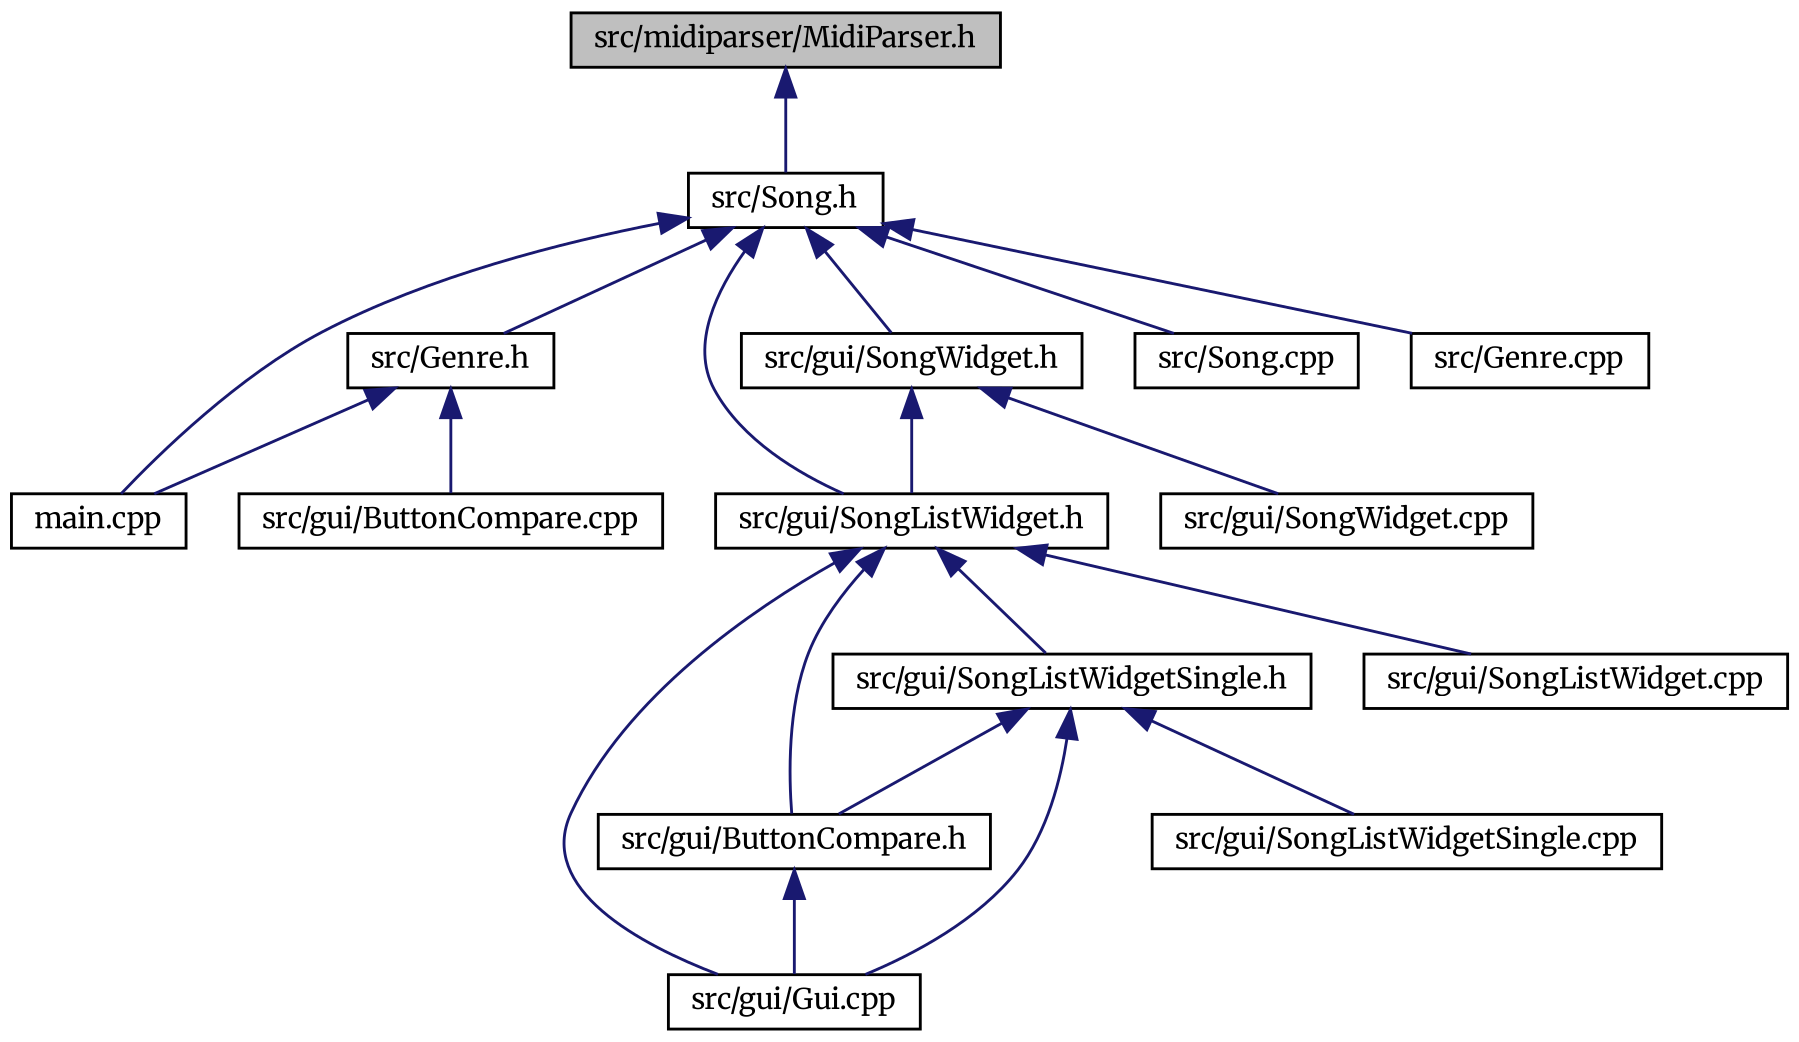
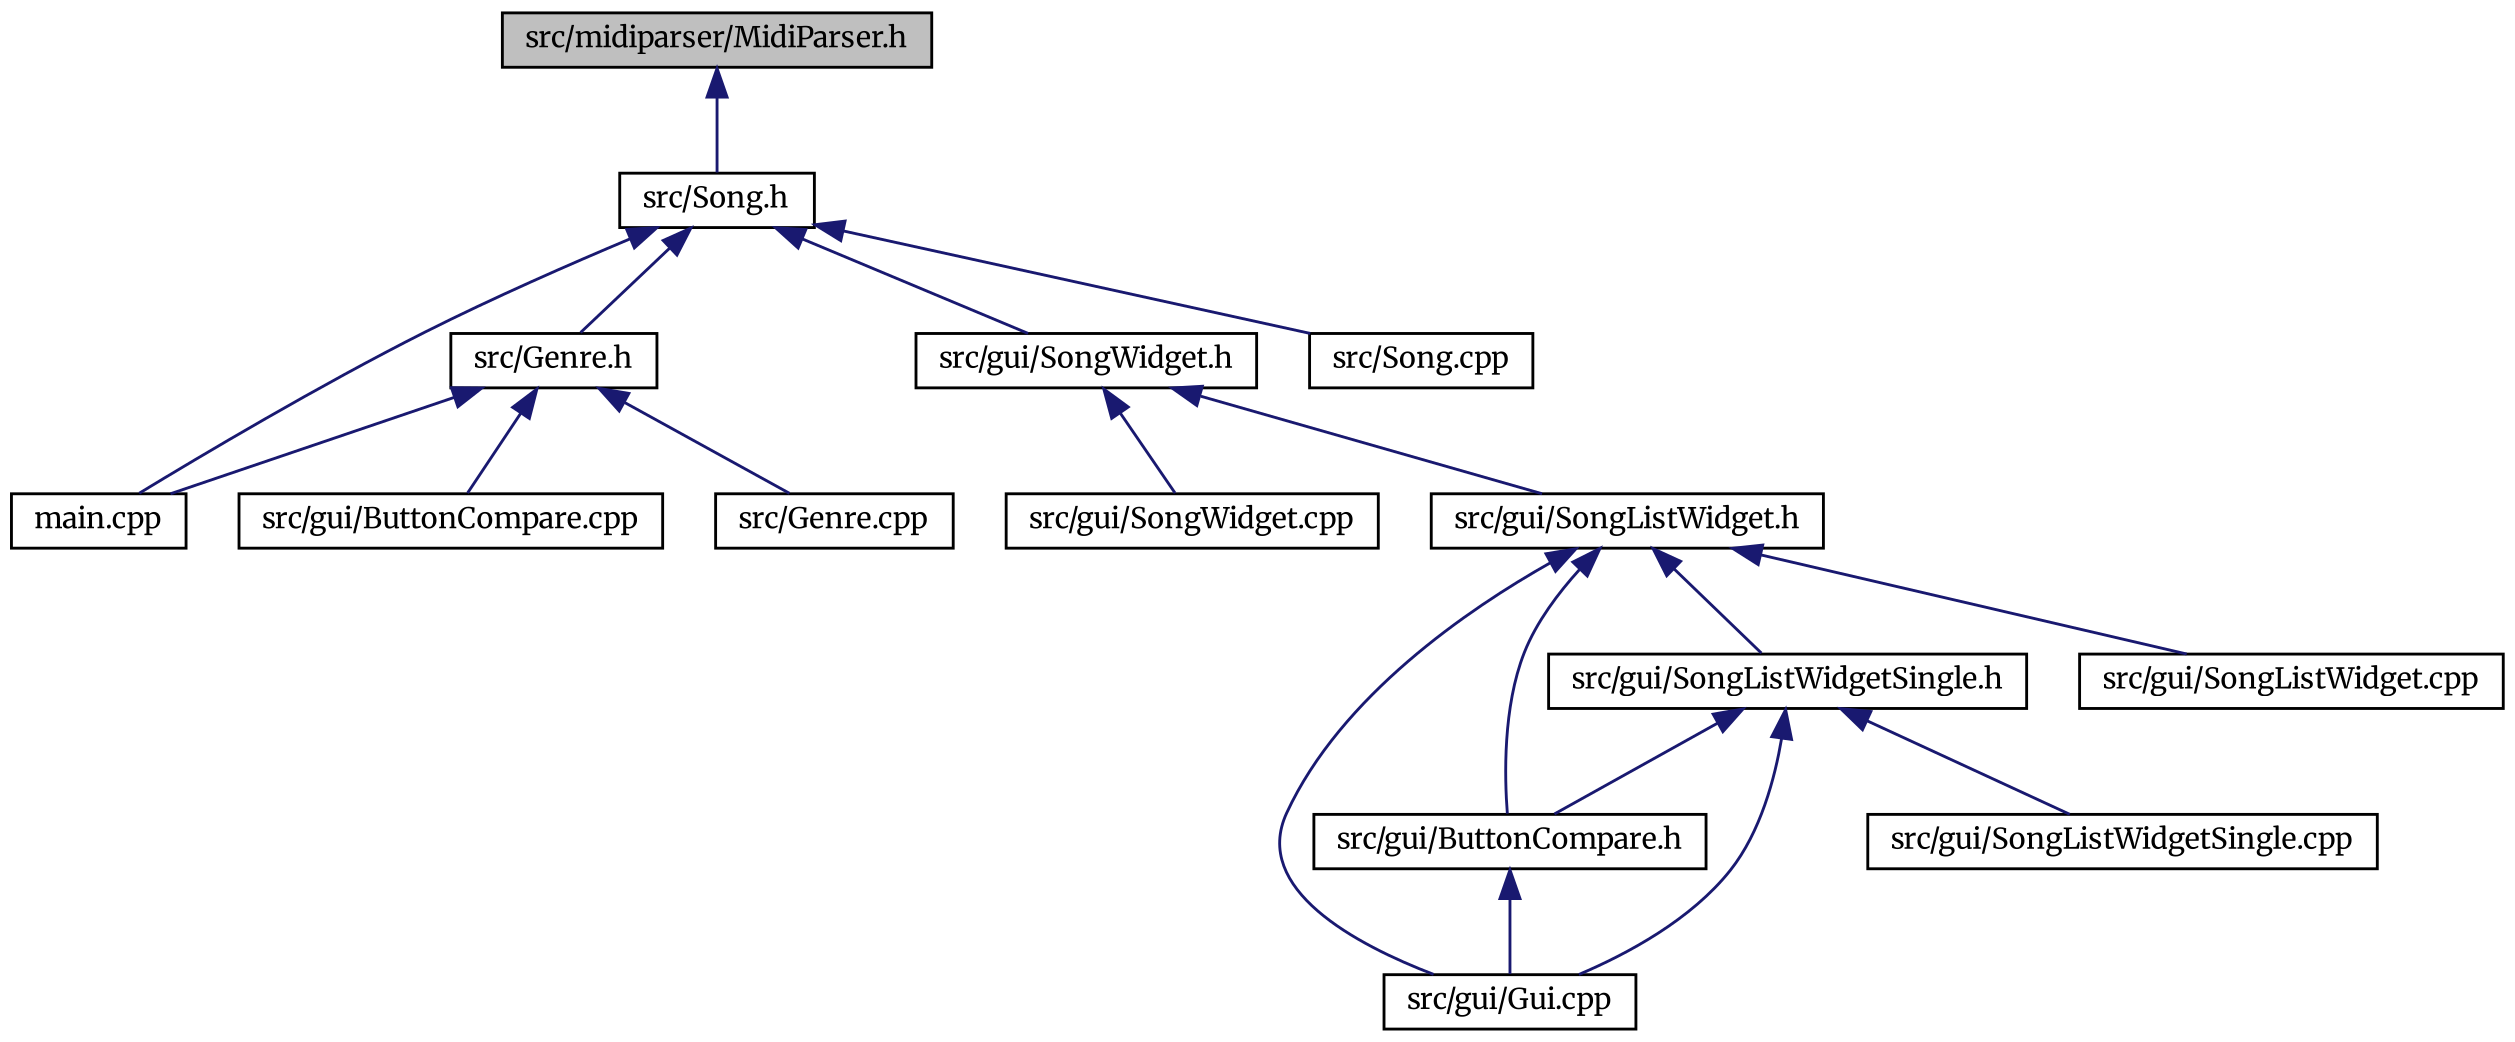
(1162, 281) -> (707, 448)
(720, 398) -> none
